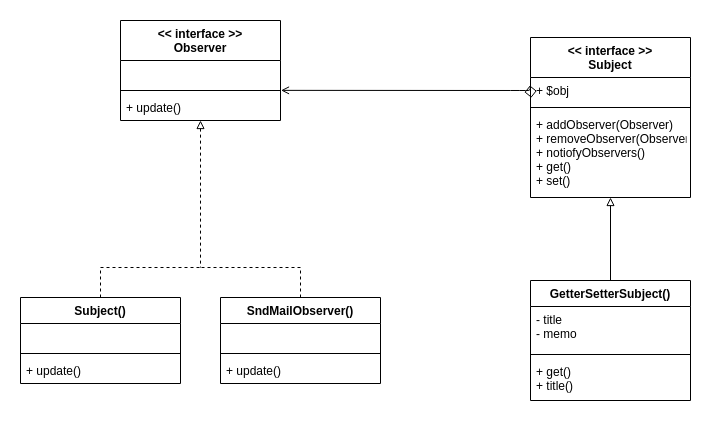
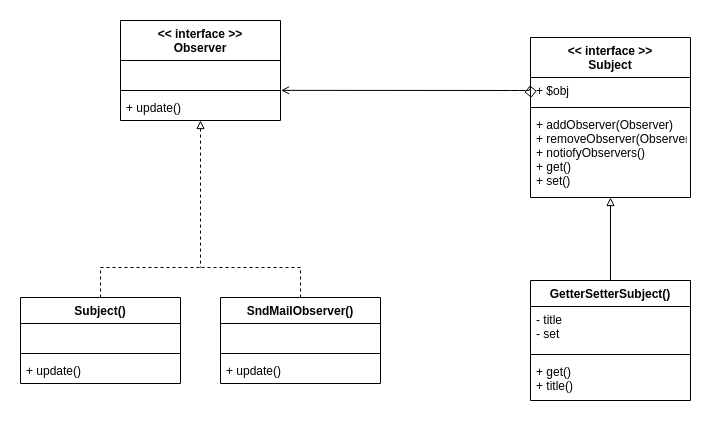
(555, 320) -> (555, 320)
